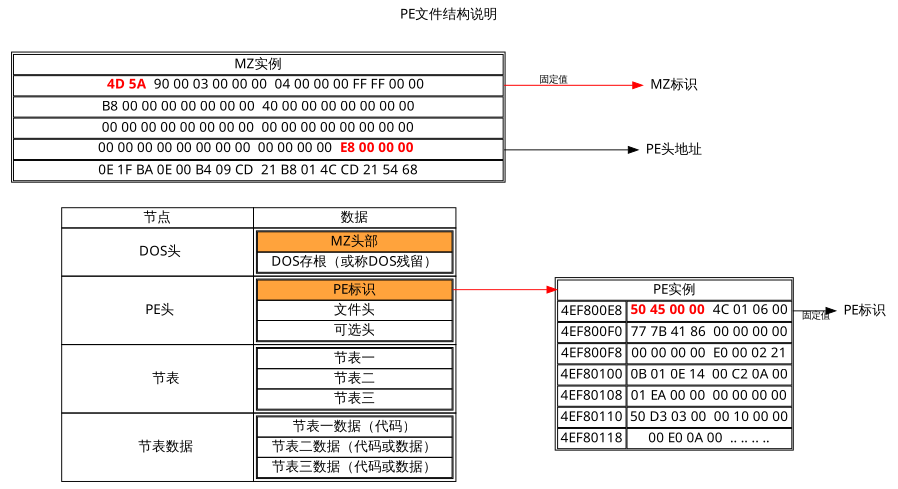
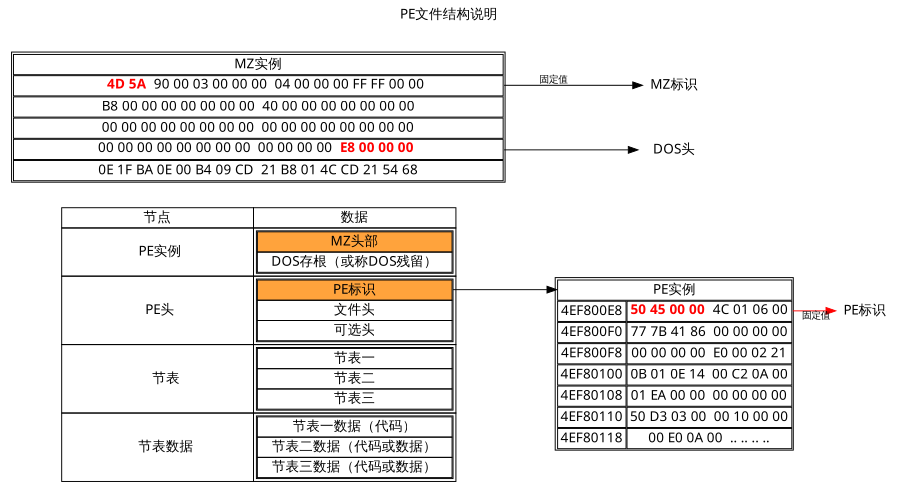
(568, 85) -> (568, 85)
(674, 150) -> (674, 150)
(158, 252) -> (158, 252)
(500, 290) -> (500, 290)
(809, 311) -> (809, 311)
